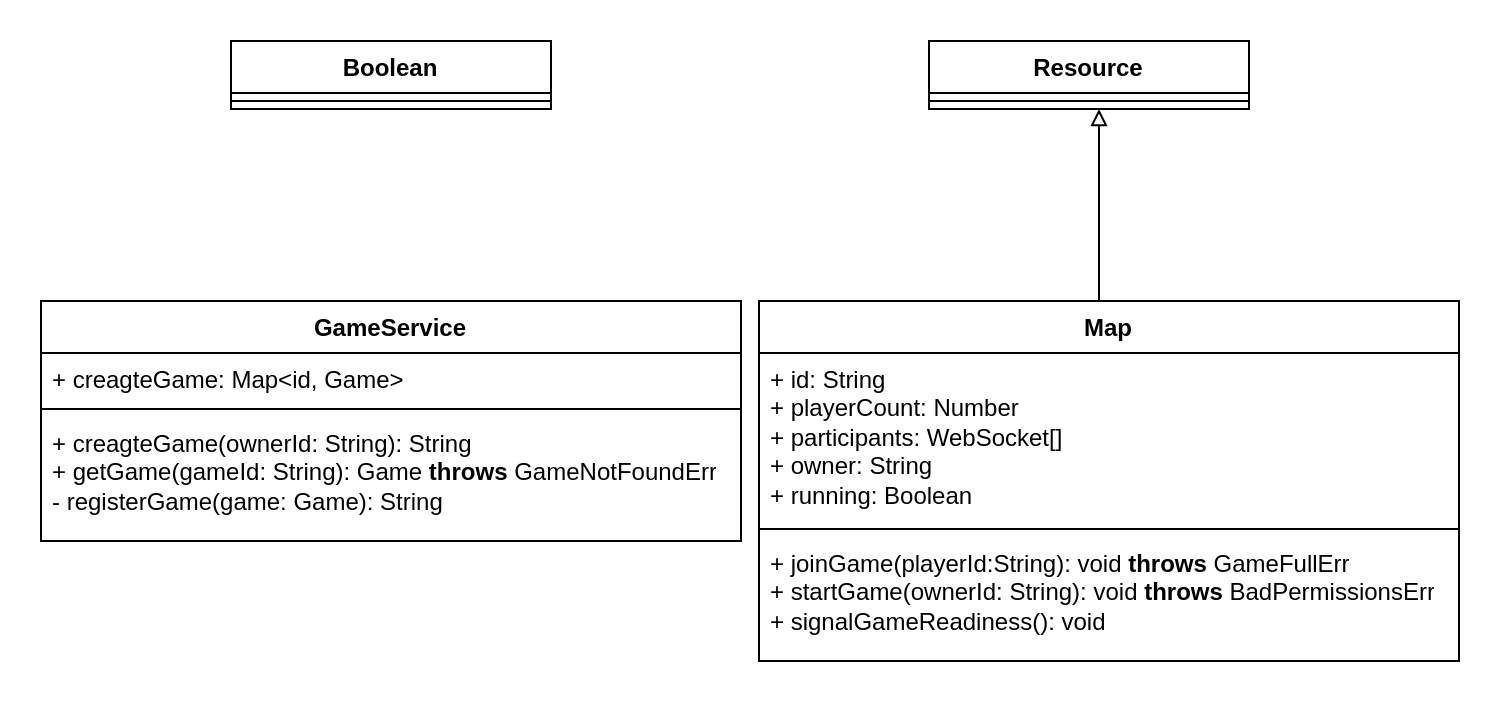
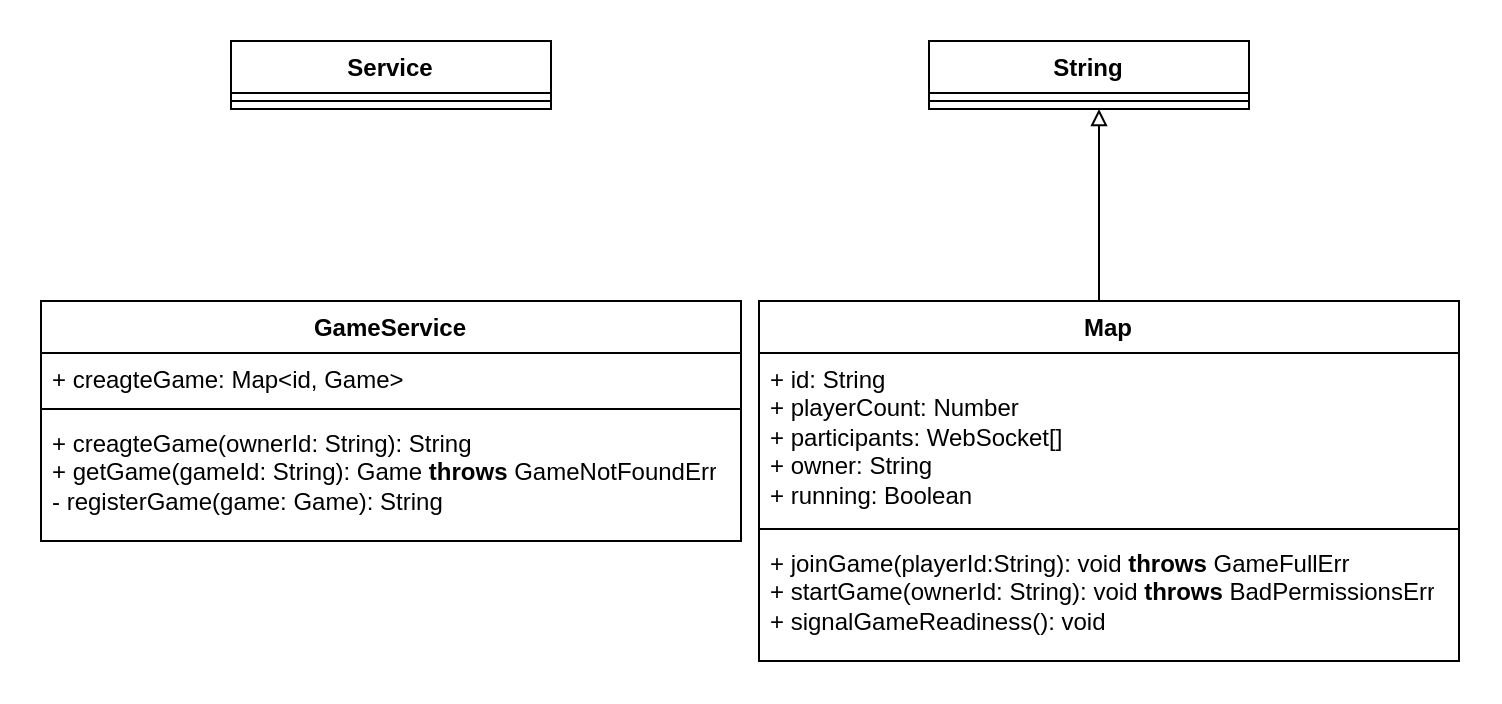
(391, 69) -> (391, 69)
(1089, 69) -> (1089, 69)
